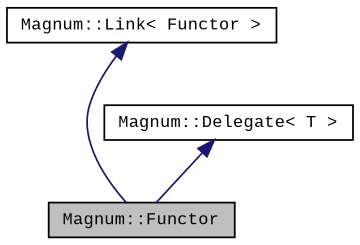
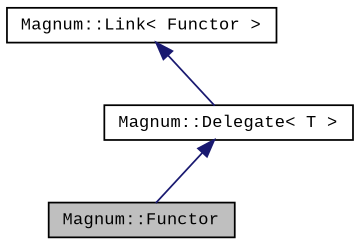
(88, 131) -> (191, 80)
